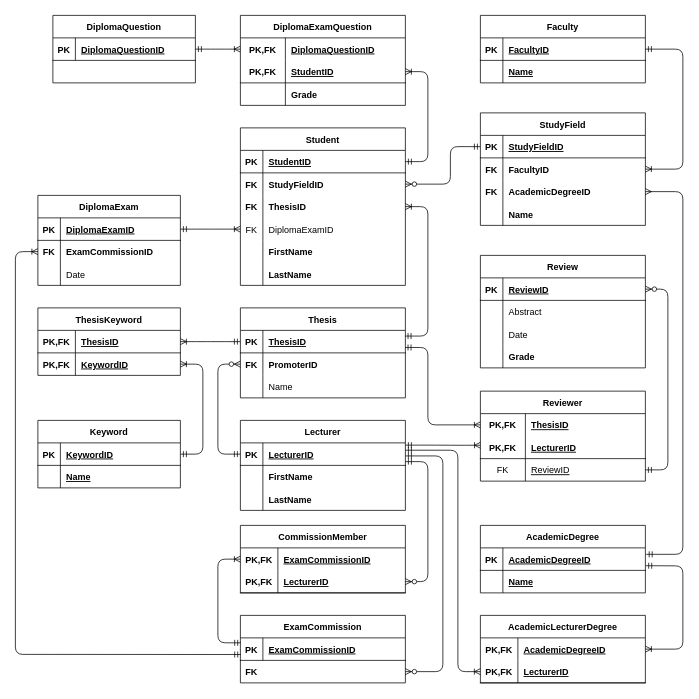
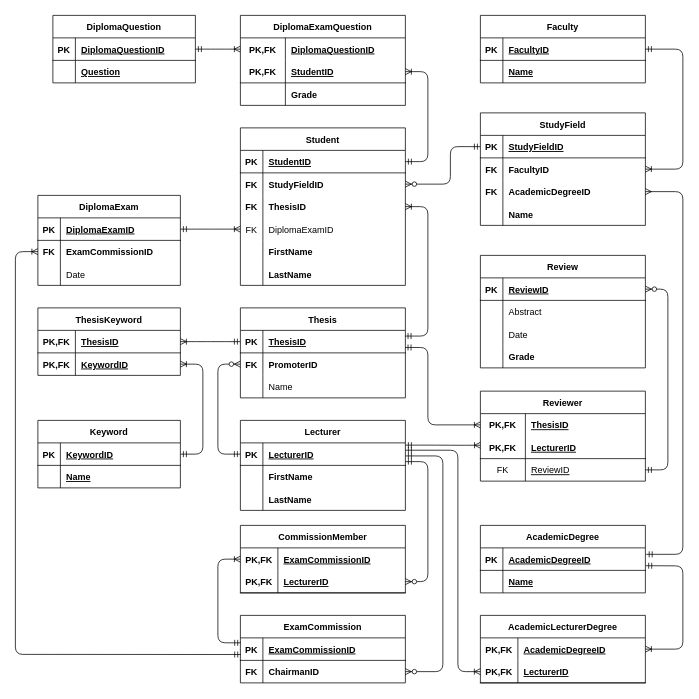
none -> (135, 72)
none -> (334, 672)
